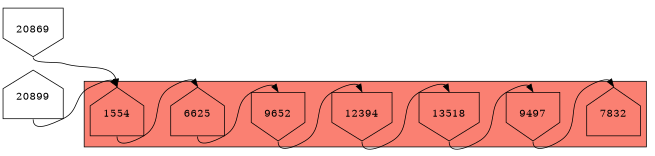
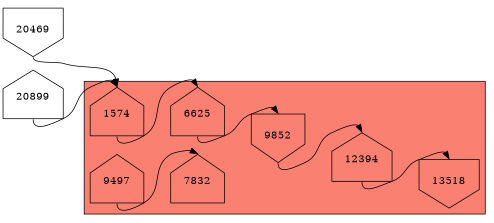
(33, 30) -> (33, 30)
(117, 114) -> (117, 114)
(278, 114) -> (278, 136)
(362, 114) -> (362, 160)
(533, 114) -> (117, 181)
(492, 123) -> none
